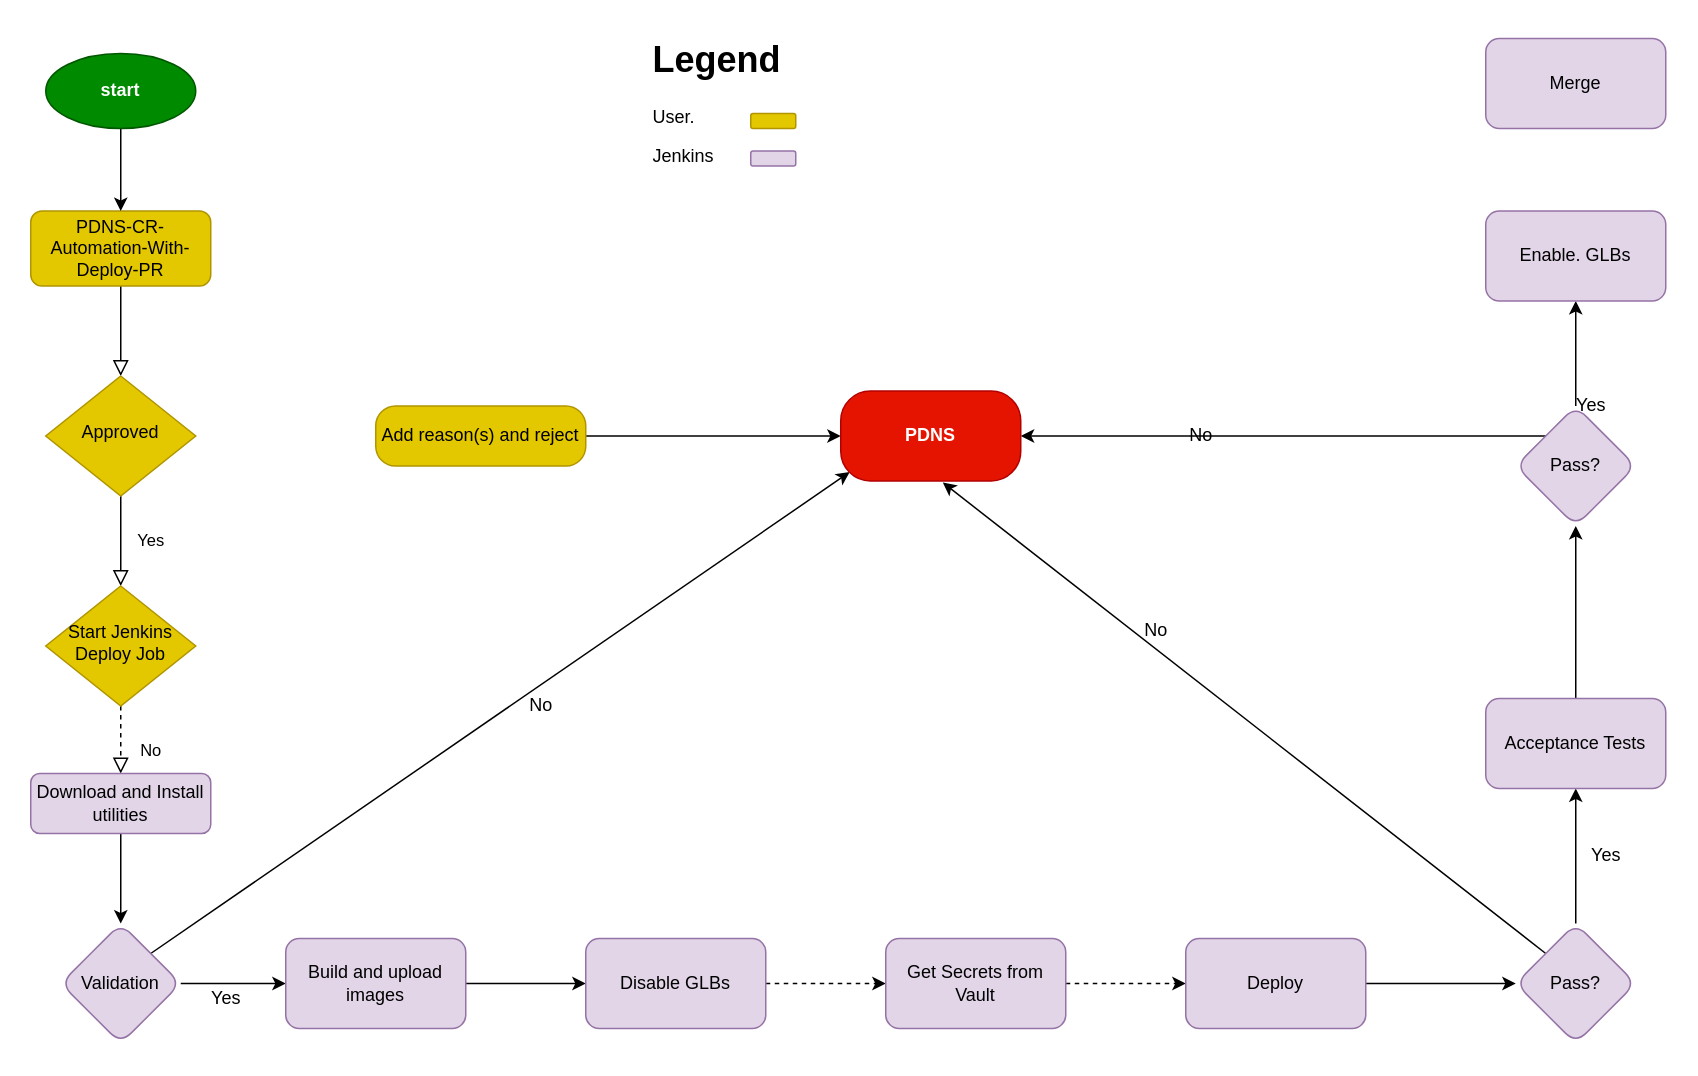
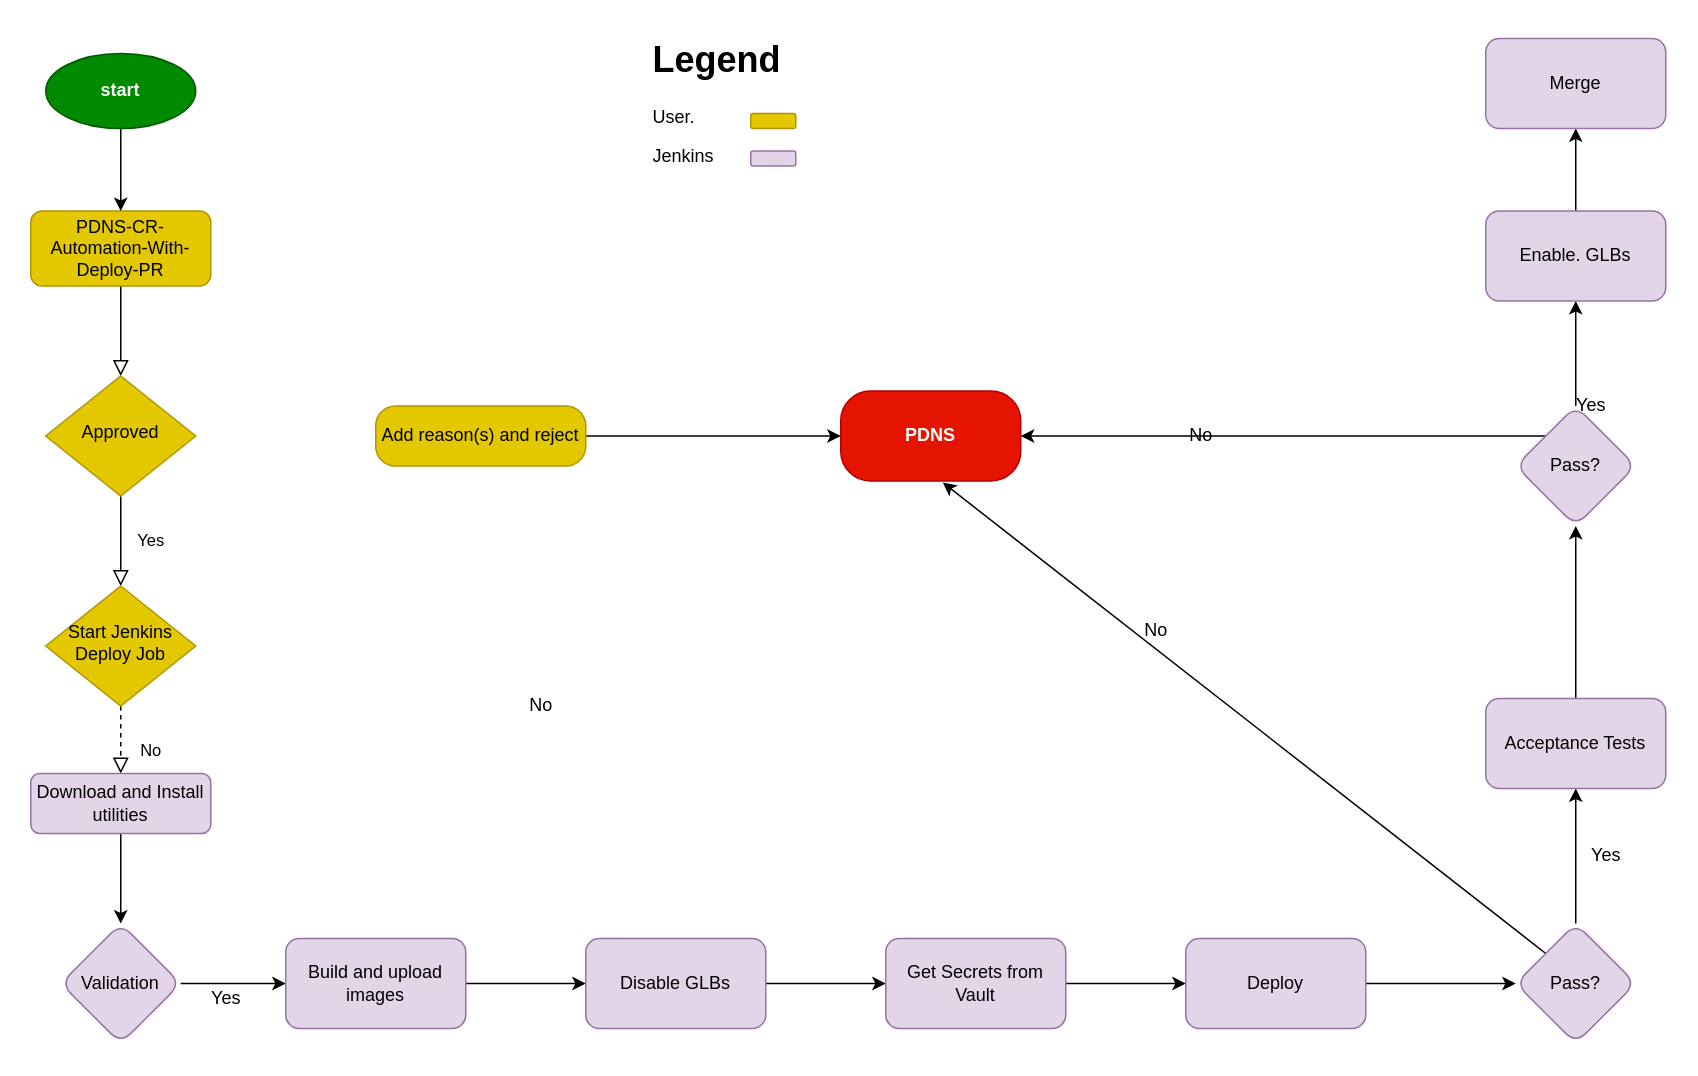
none -> (1576, 174)
(496, 715) -> none
(821, 983) -> (821, 983)
(1121, 983) -> (1121, 983)
